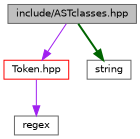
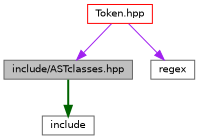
(57, 38) -> (98, 38)
(109, 70) -> (68, 125)
